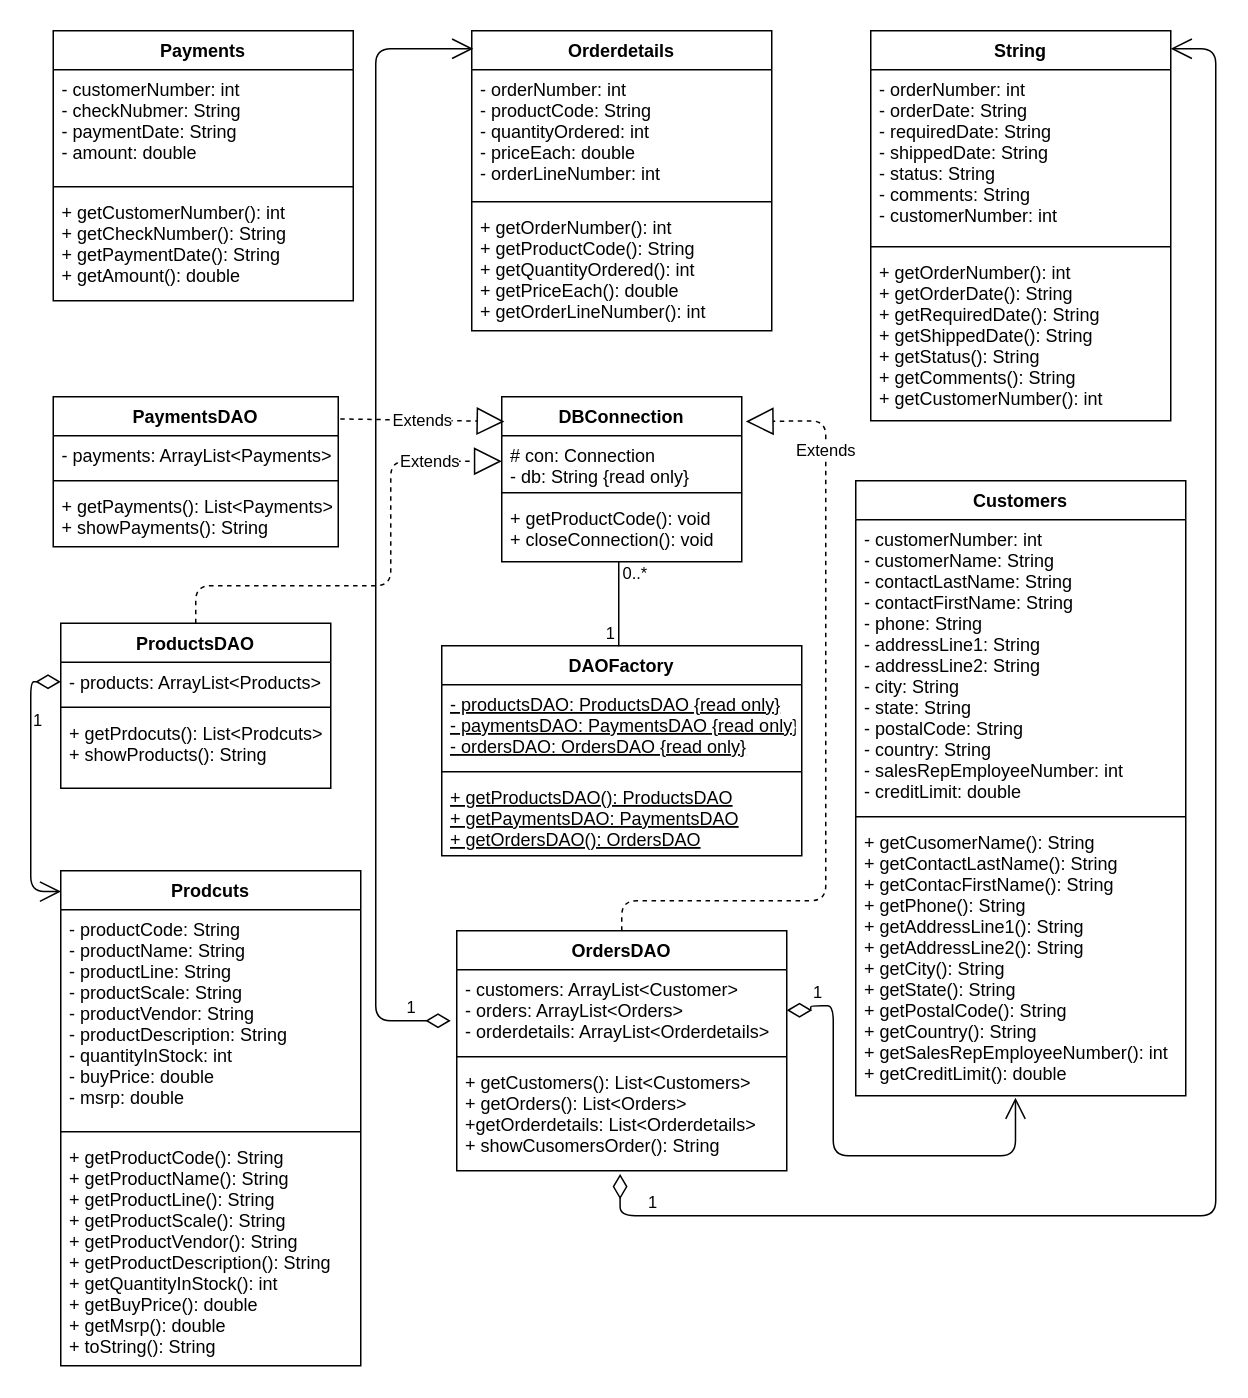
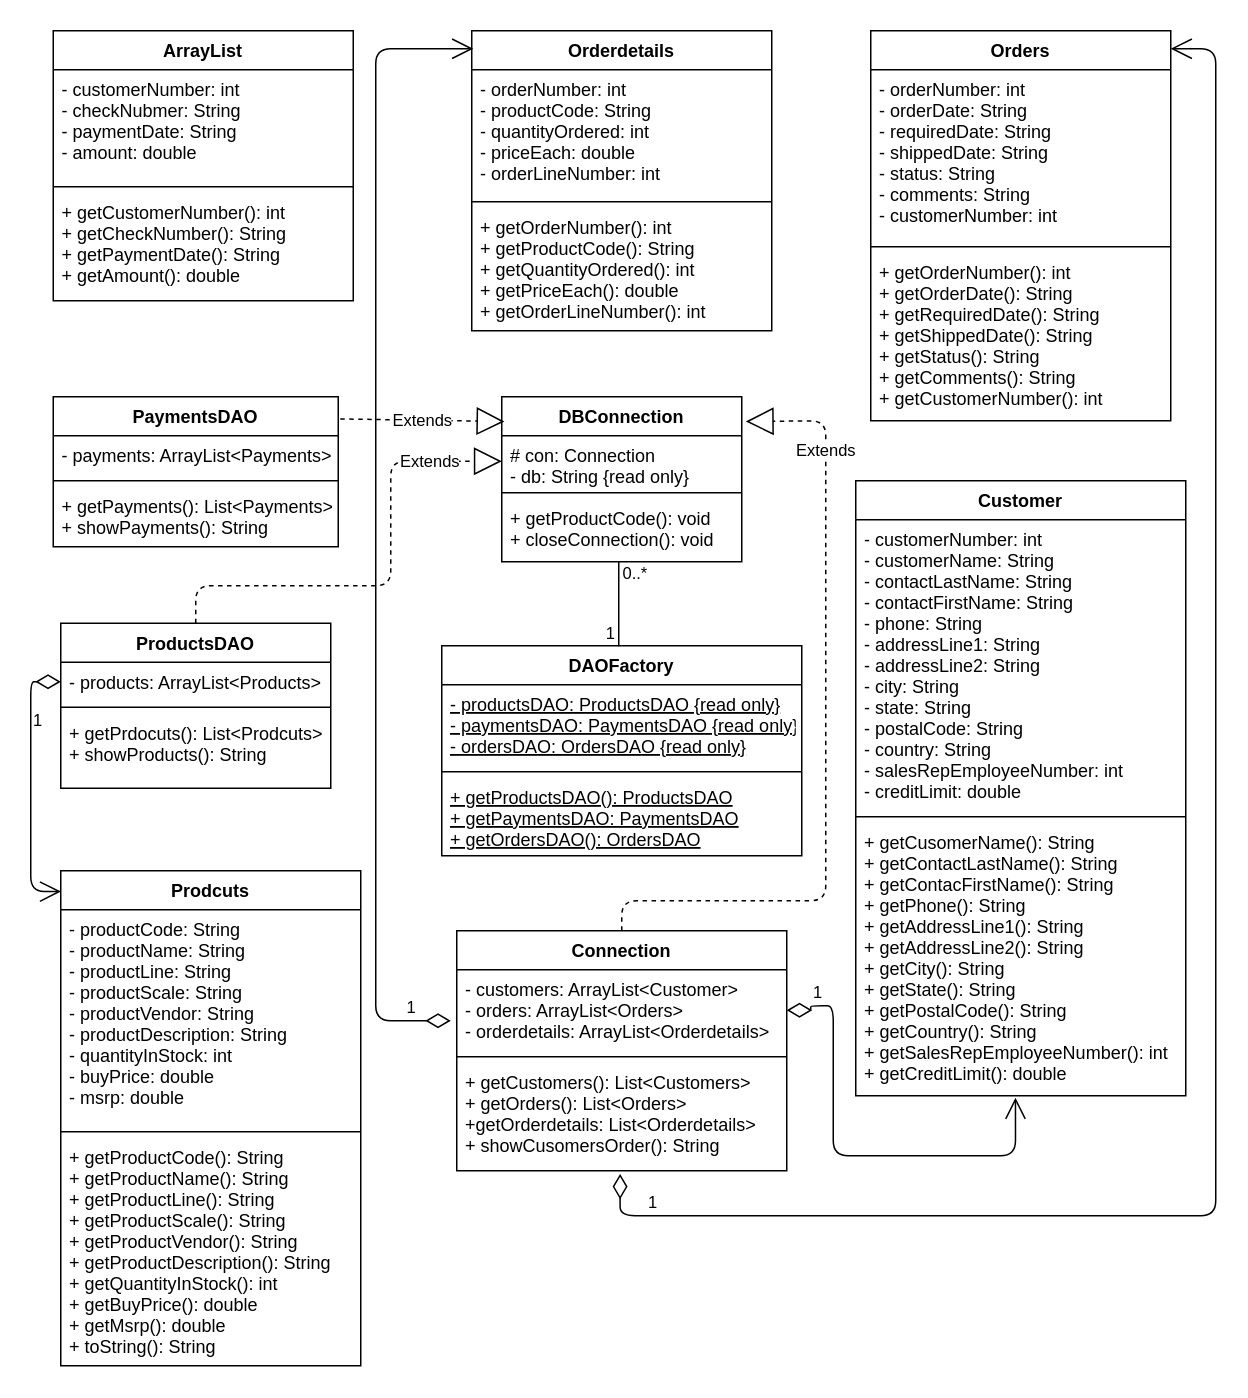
(203, 51) -> (203, 51)
(1020, 51) -> (1020, 51)
(1020, 501) -> (1020, 501)
(621, 951) -> (621, 951)
